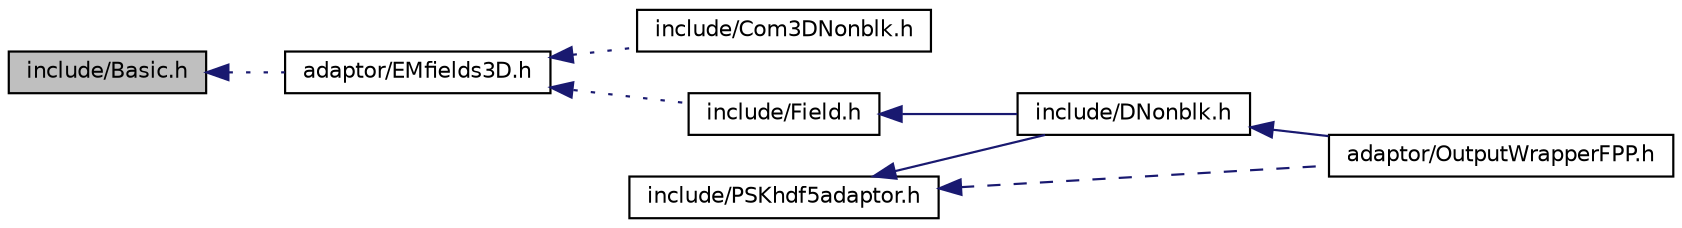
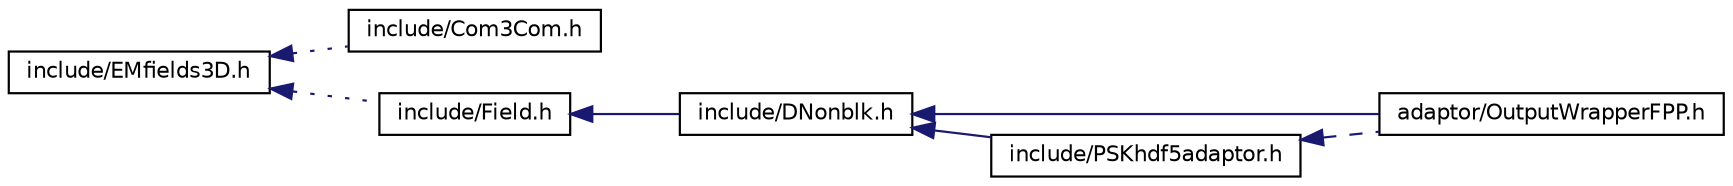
(784, 31) -> (475, 31)
(107, 72) -> none
(418, 72) -> (139, 72)
(970, 153) -> (963, 134)
